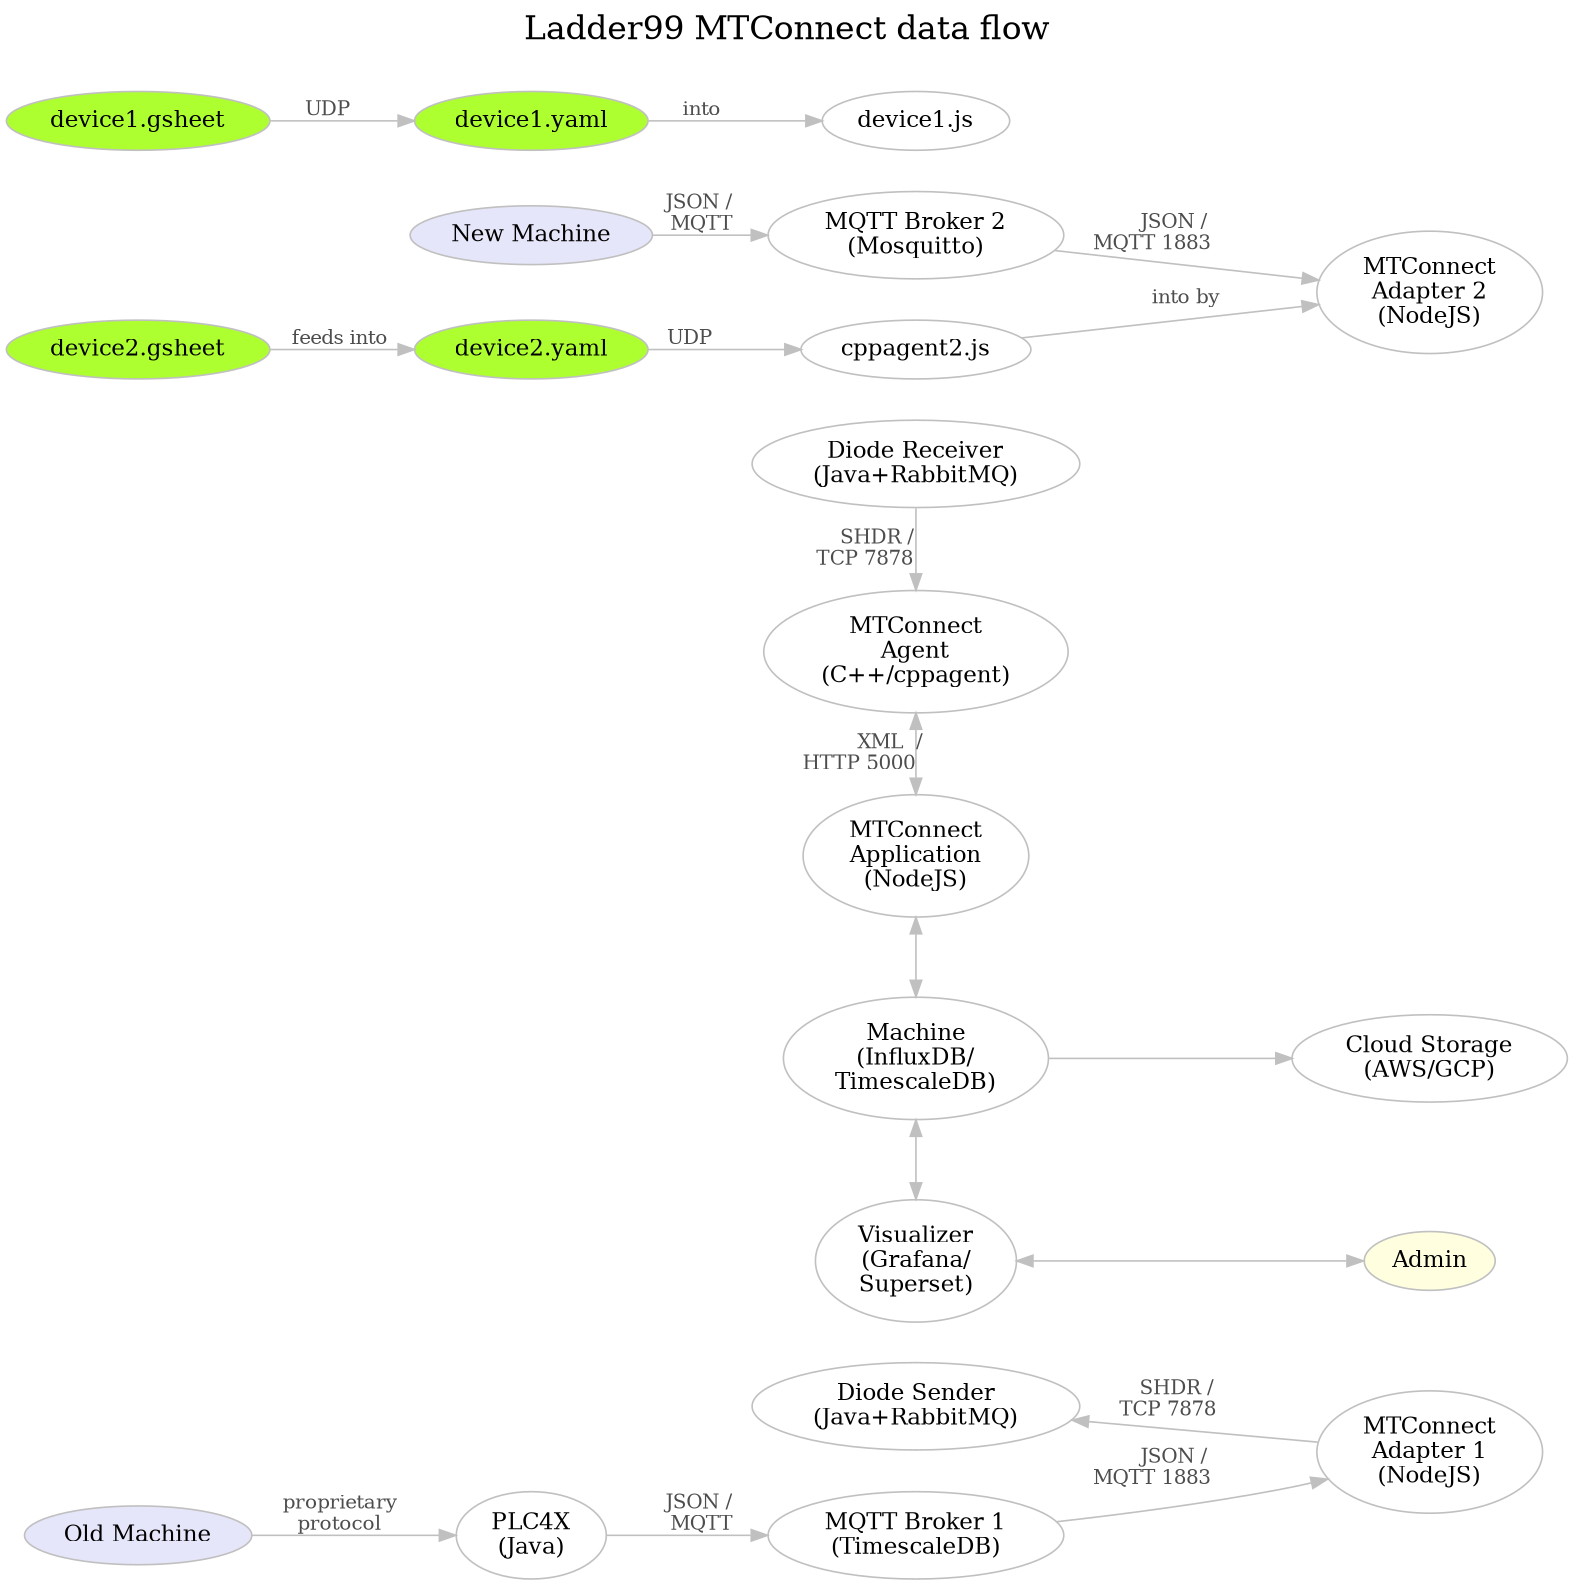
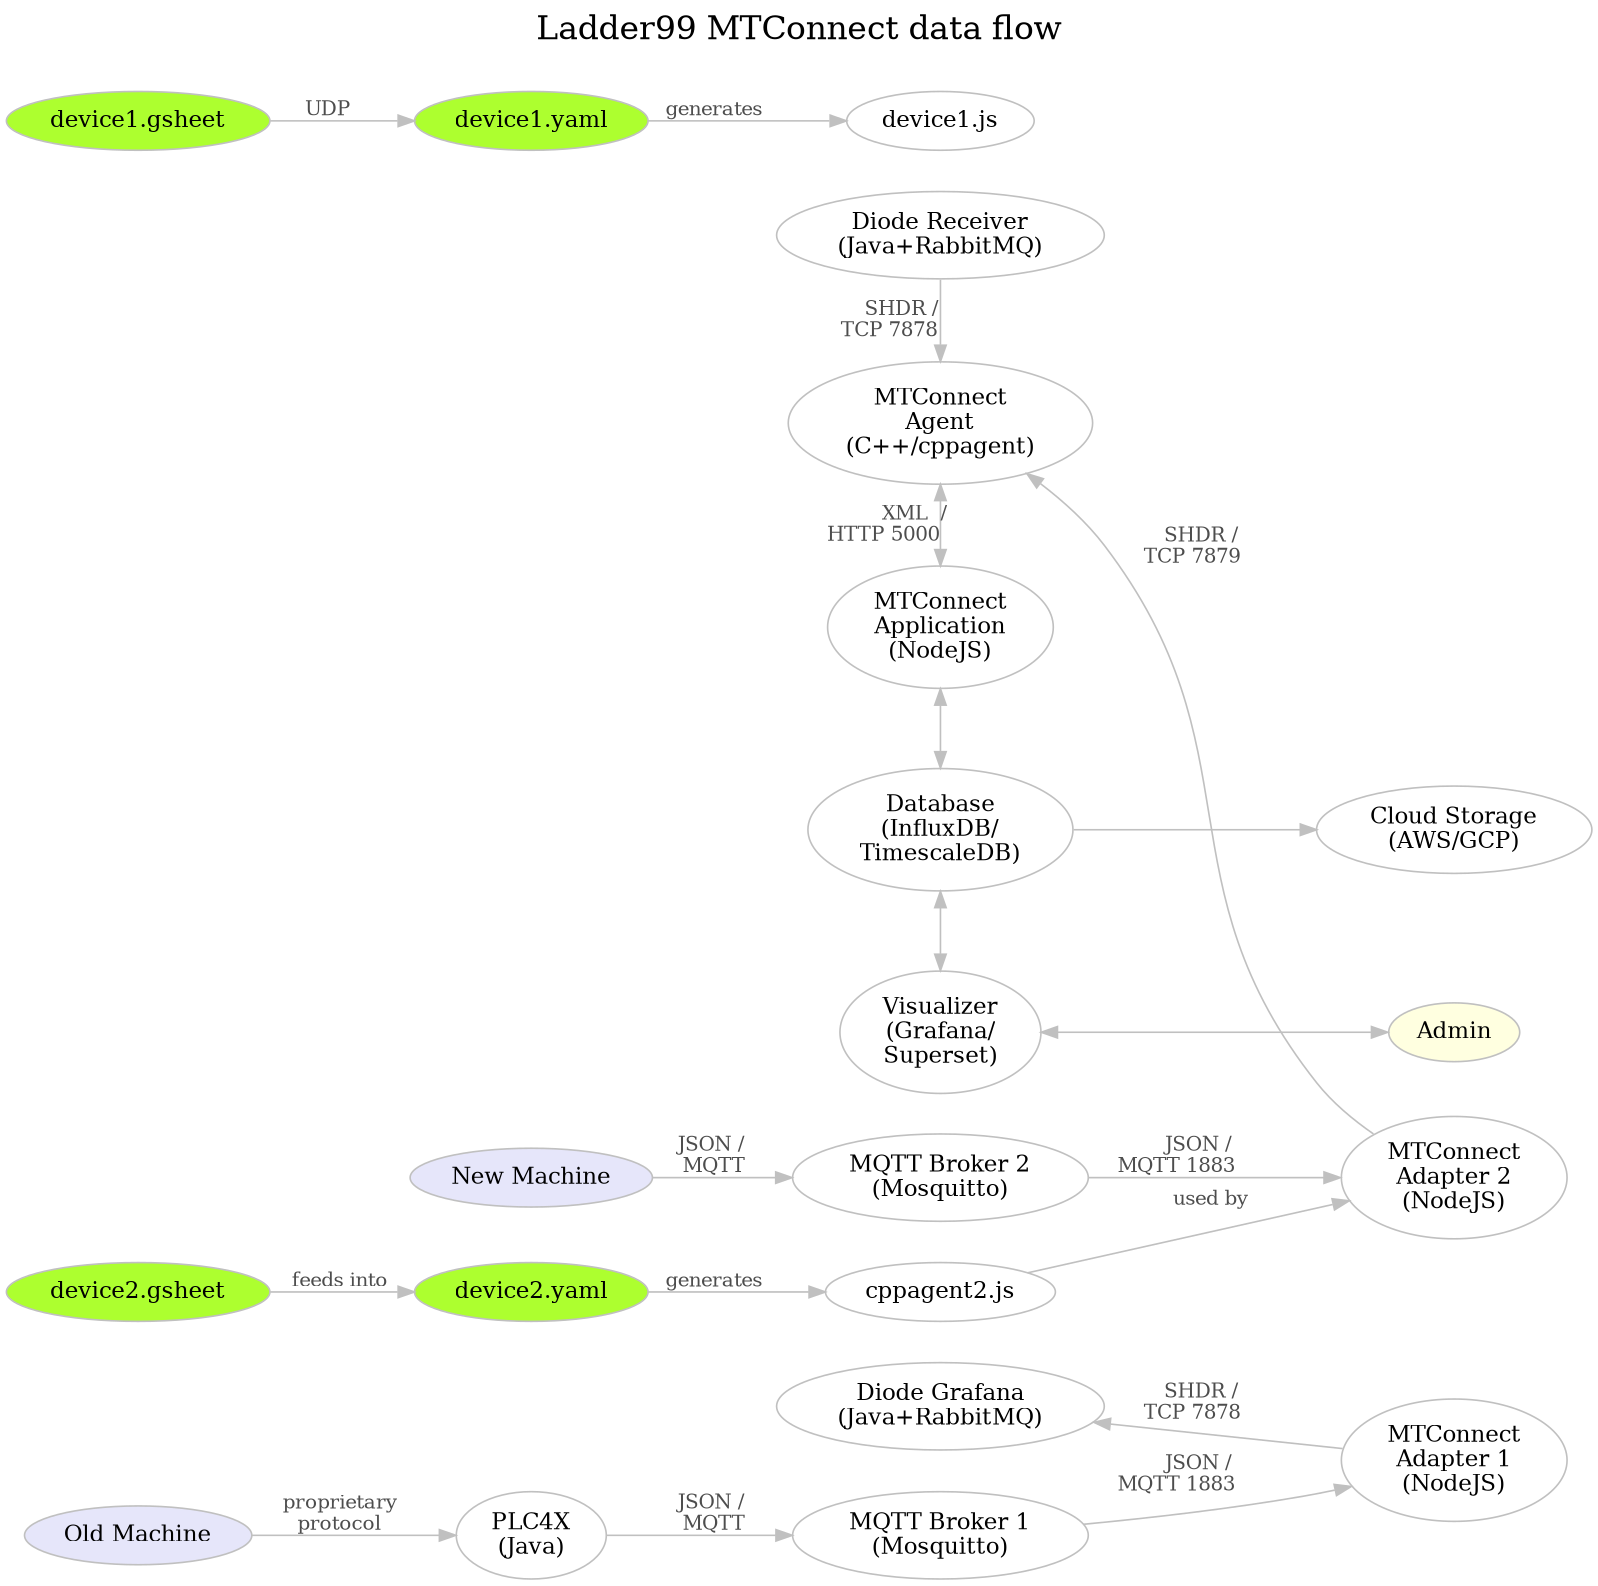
(702, 110) -> (714, 110)
(1186, 298) -> (1211, 1200)
(702, 339) -> (714, 1281)
none -> (1208, 809)
(916, 1058) -> (940, 830)
(916, 1406) -> (940, 1406)
(916, 1535) -> (940, 1535)
